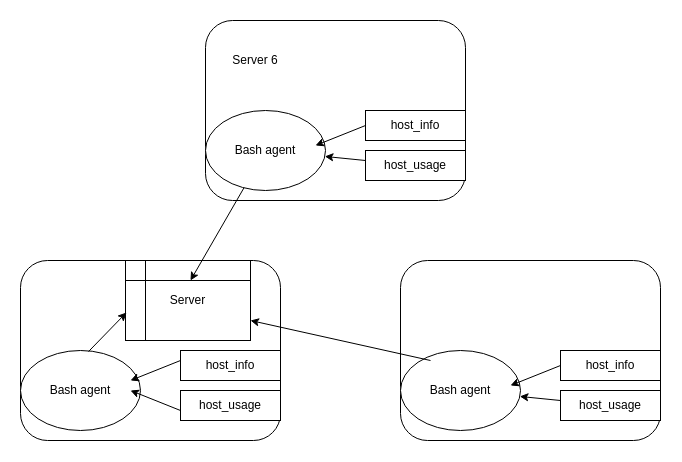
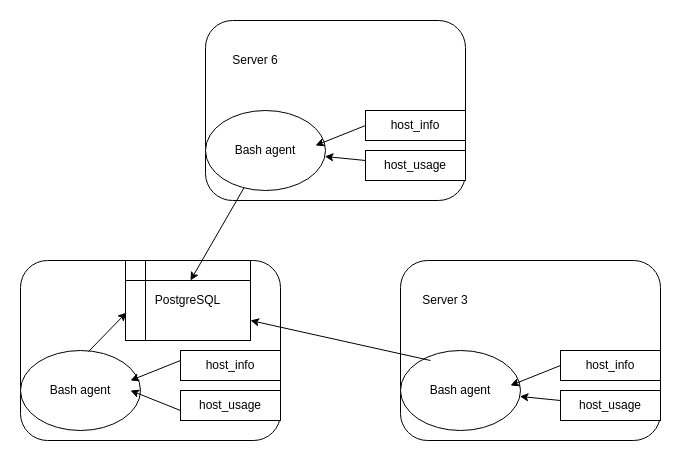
(188, 301) -> (188, 301)
none -> (446, 301)
